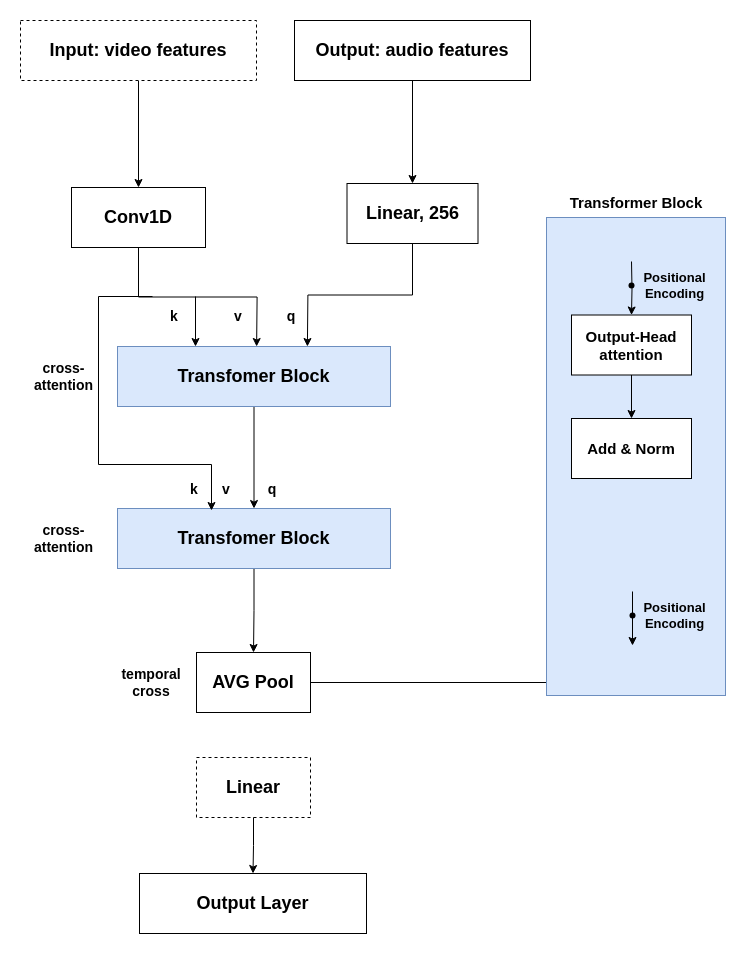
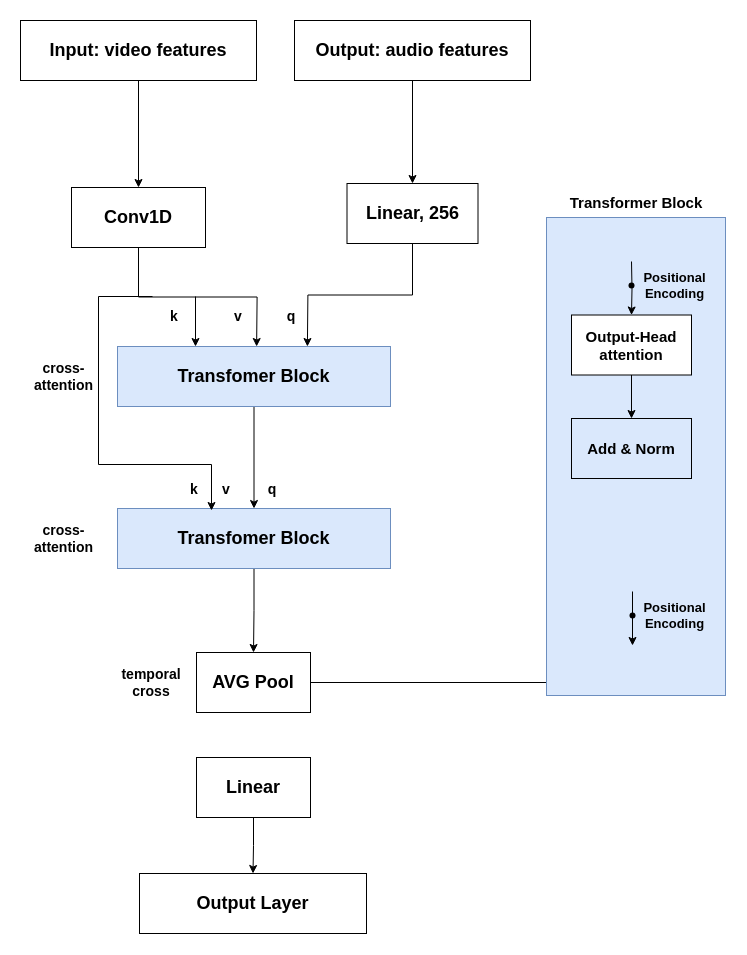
(139, 51) -> (139, 51)
(632, 449) -> (632, 449)
(254, 788) -> (254, 788)
